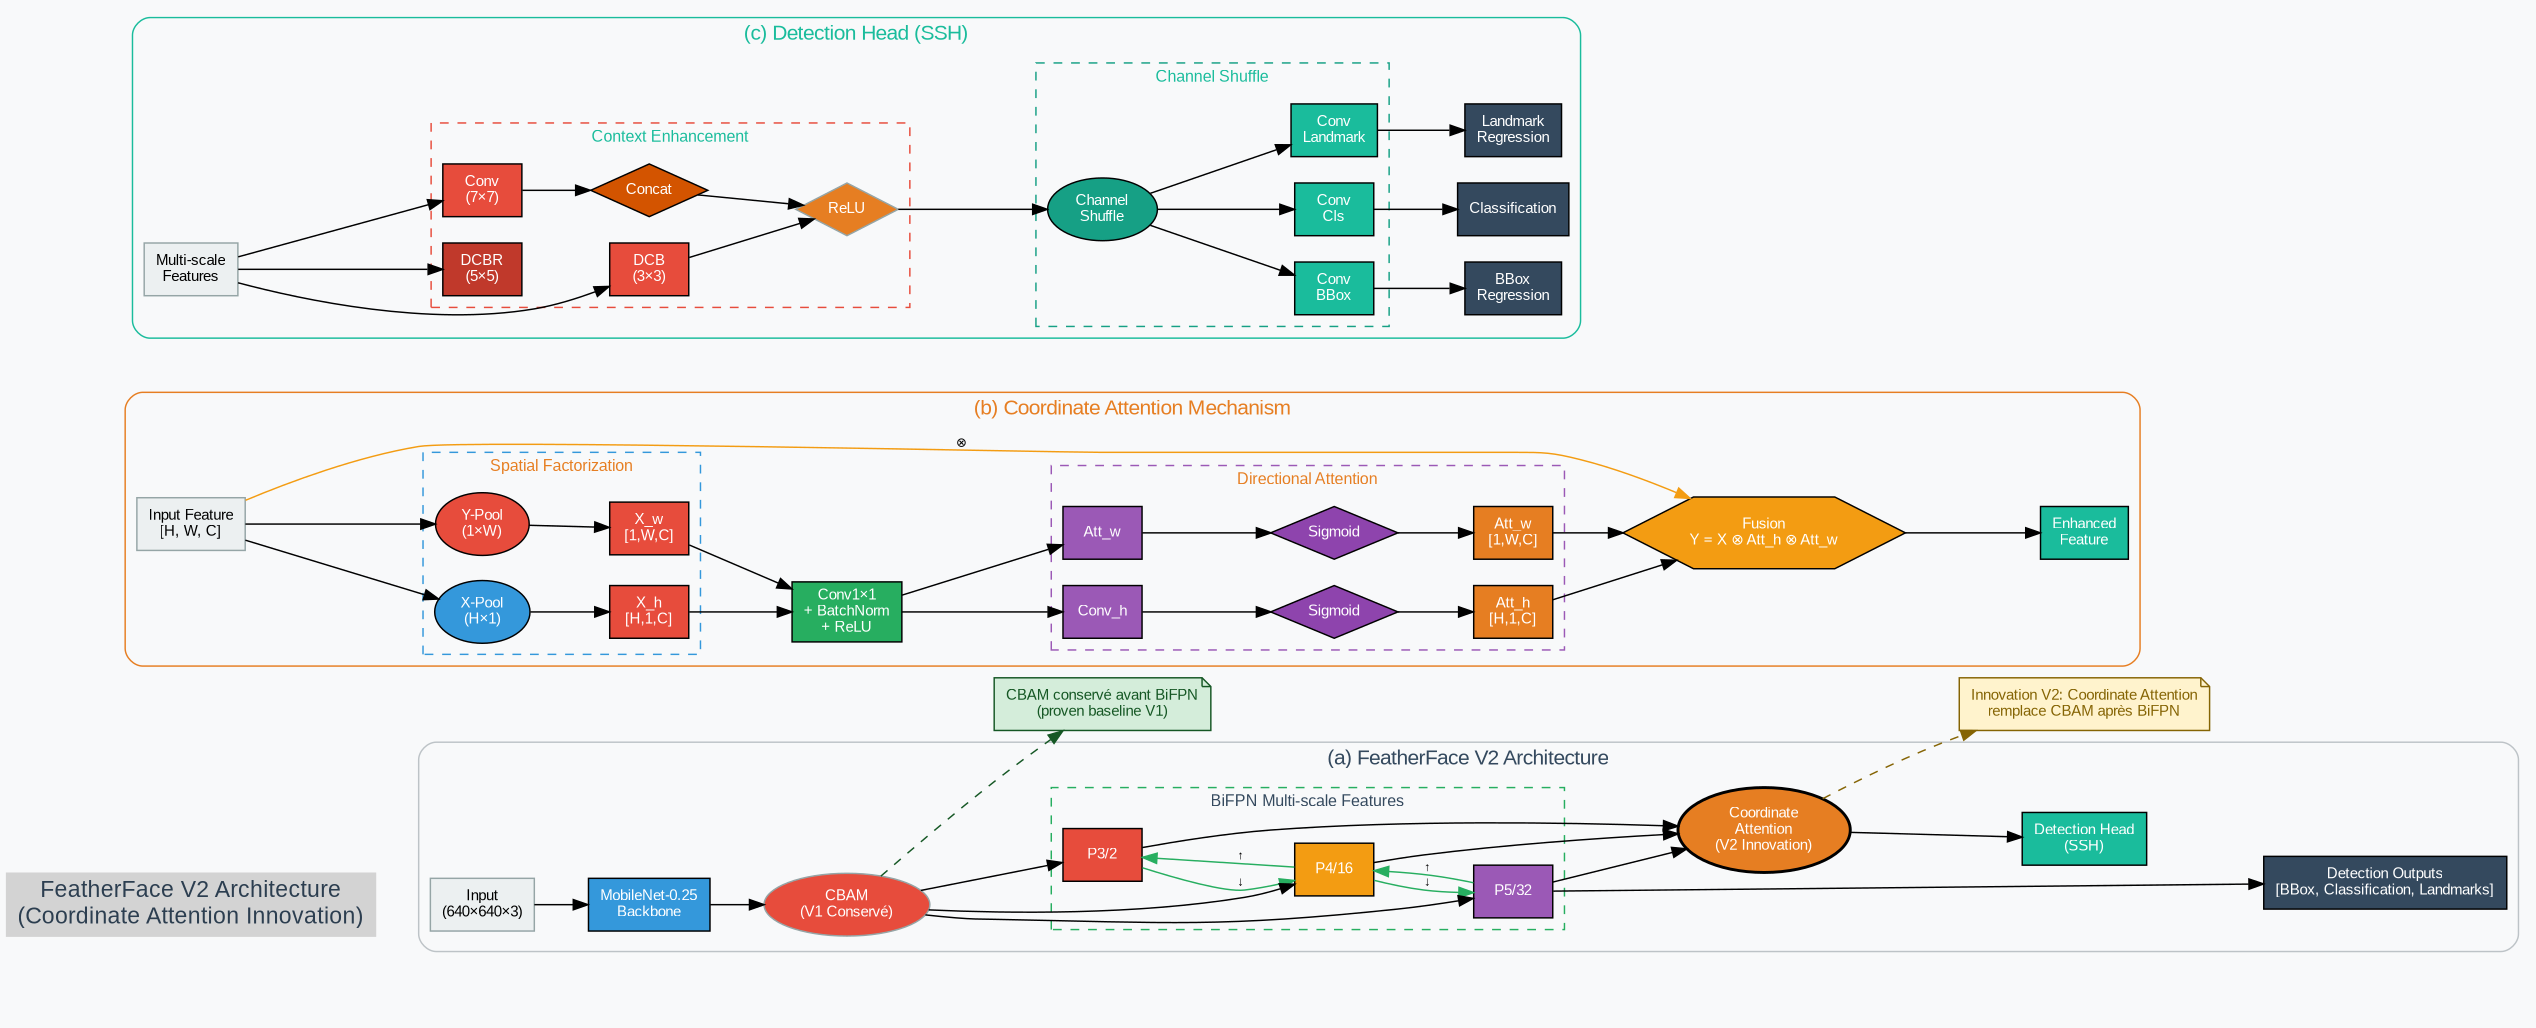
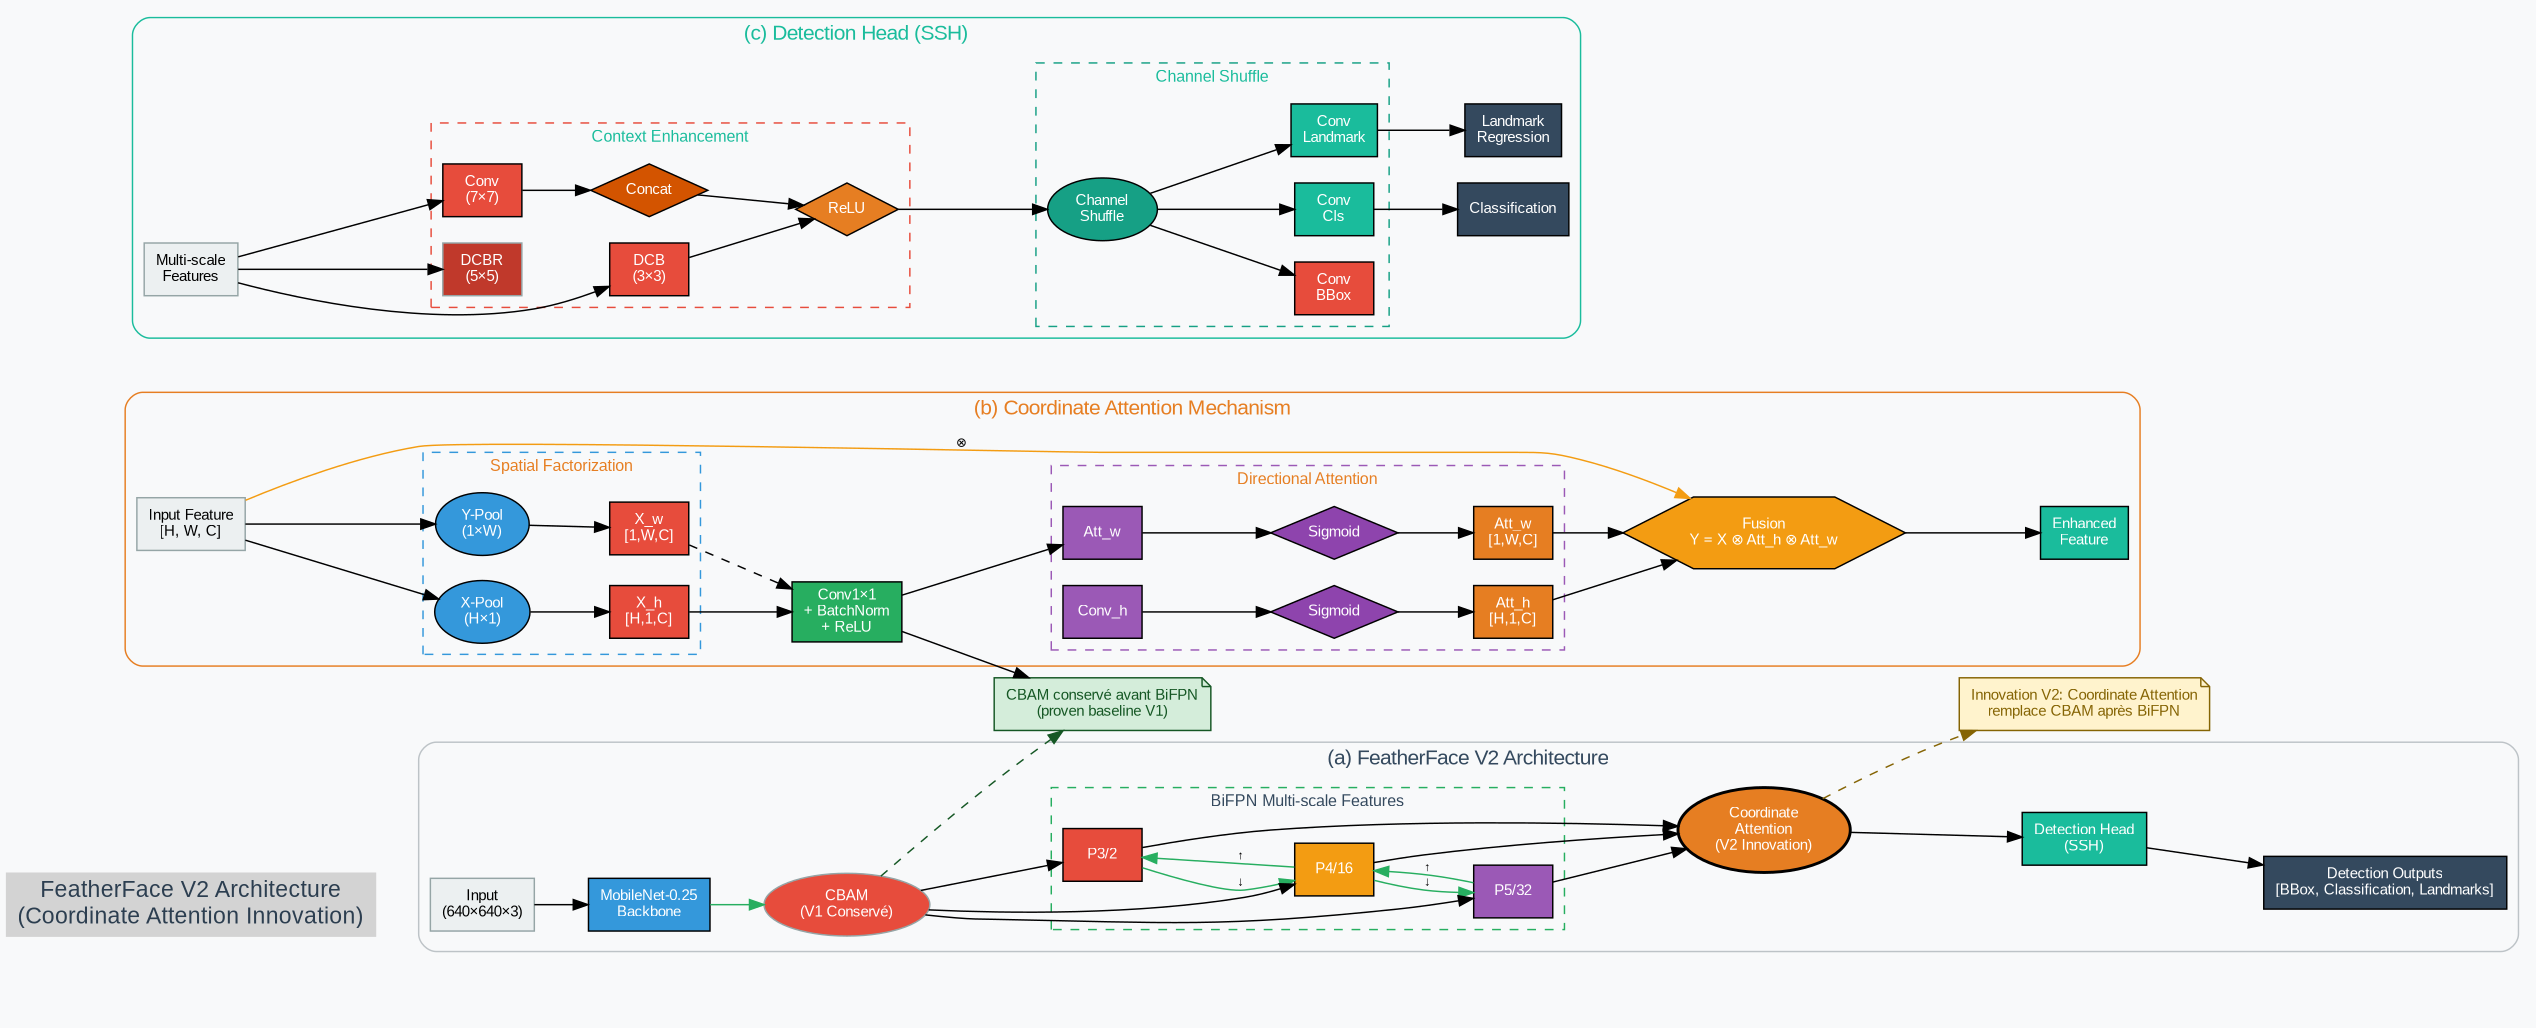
(847, 209) -> (847, 209)
(482, 269) -> (482, 269)
(1334, 288) -> (1334, 288)
(1513, 288) -> none
(482, 524) -> (482, 524)
(734, 564) -> (734, 564)
(975, 612) -> (958, 652)
(1901, 888) -> (2198, 855)
(730, 905) -> (730, 905)
